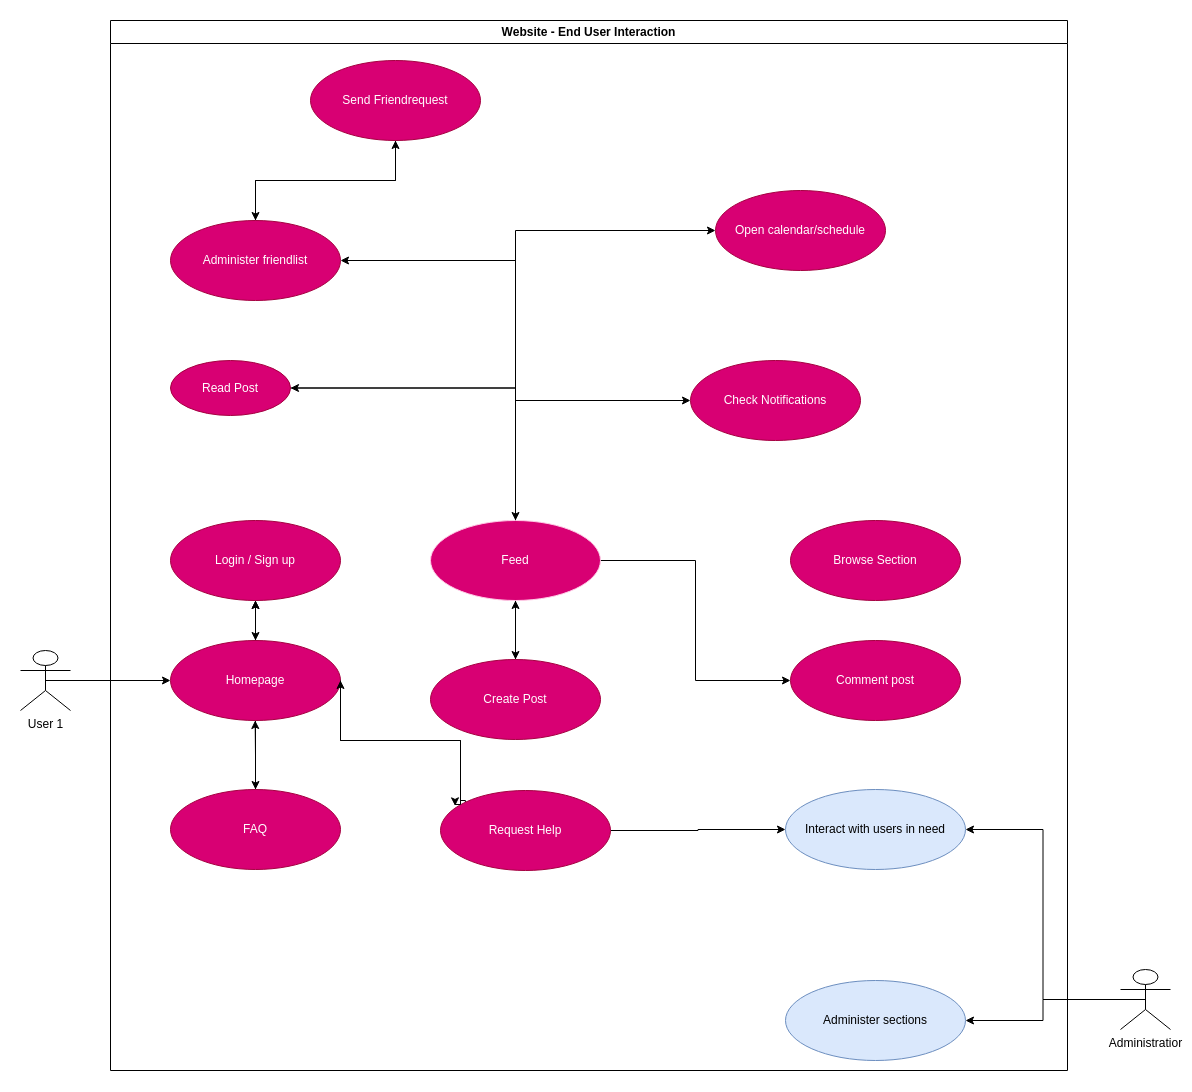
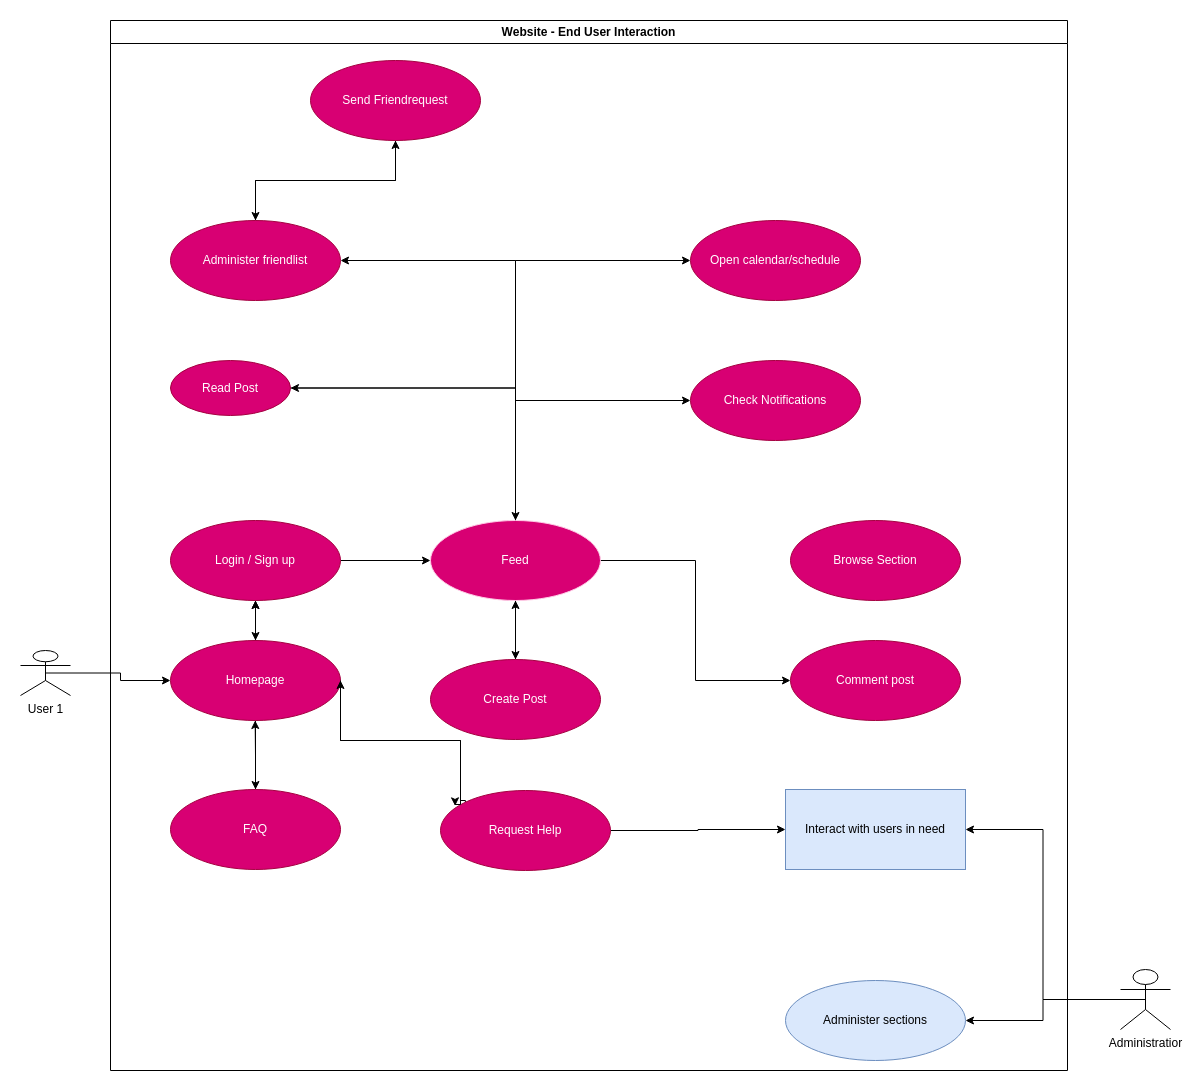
(801, 231) -> (776, 261)
none -> (382, 561)
(46, 681) -> (46, 673)
(876, 830) -> (876, 830)
